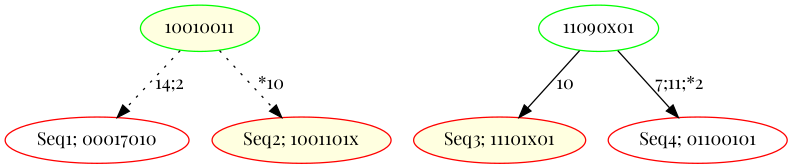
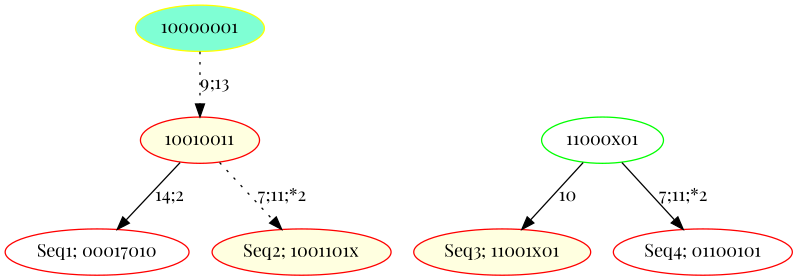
none -> (200, 28)
(200, 28) -> (200, 140)
(599, 28) -> (603, 140)
(153, 79) -> (153, 191)
(271, 84) -> (282, 196)
(500, 140) -> (502, 252)
